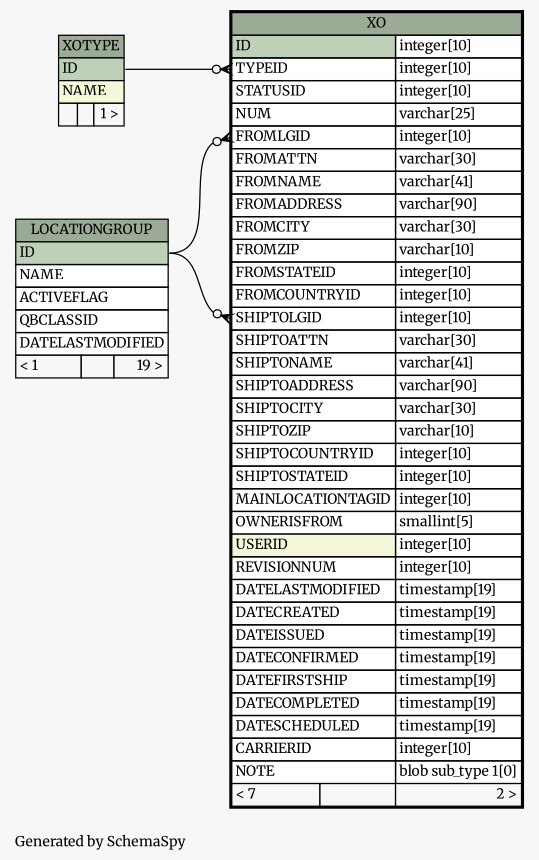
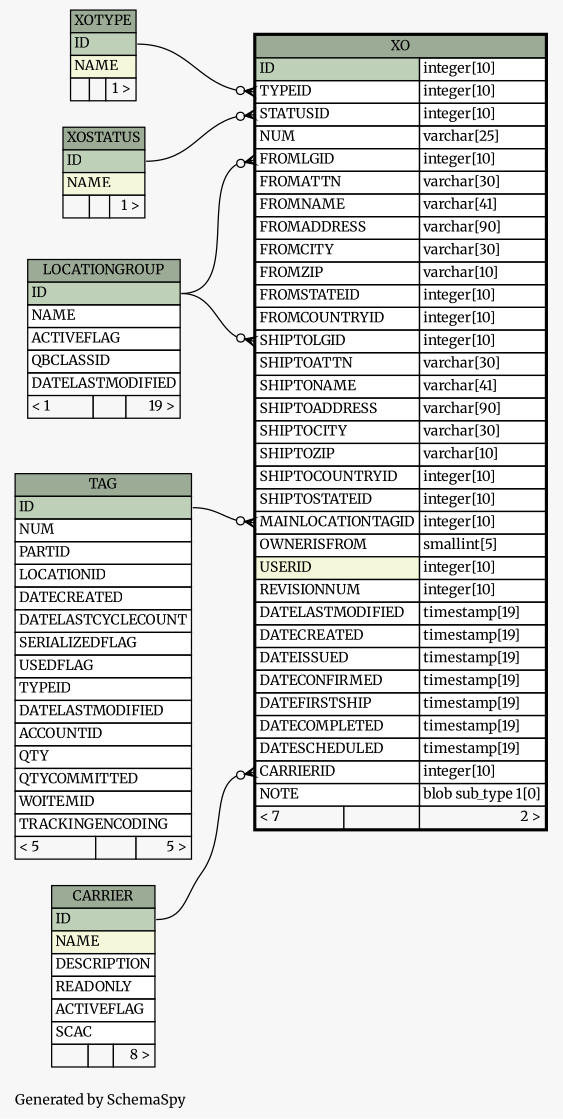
none -> (103, 173)
none -> (103, 666)
none -> (103, 976)
